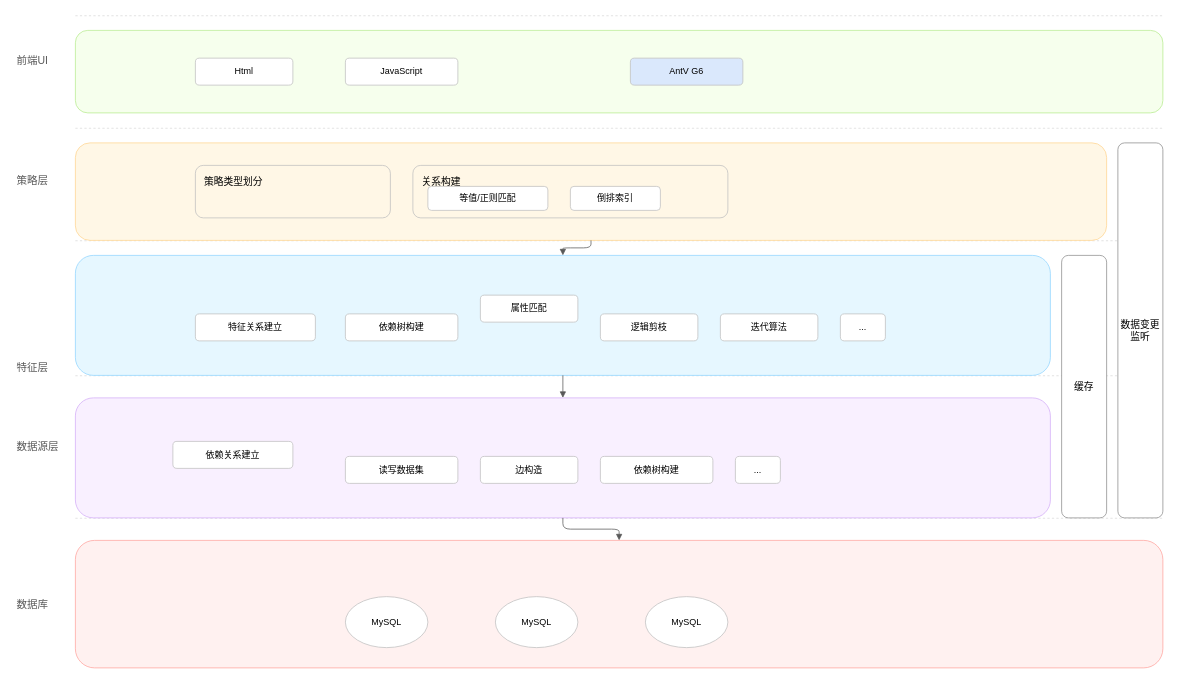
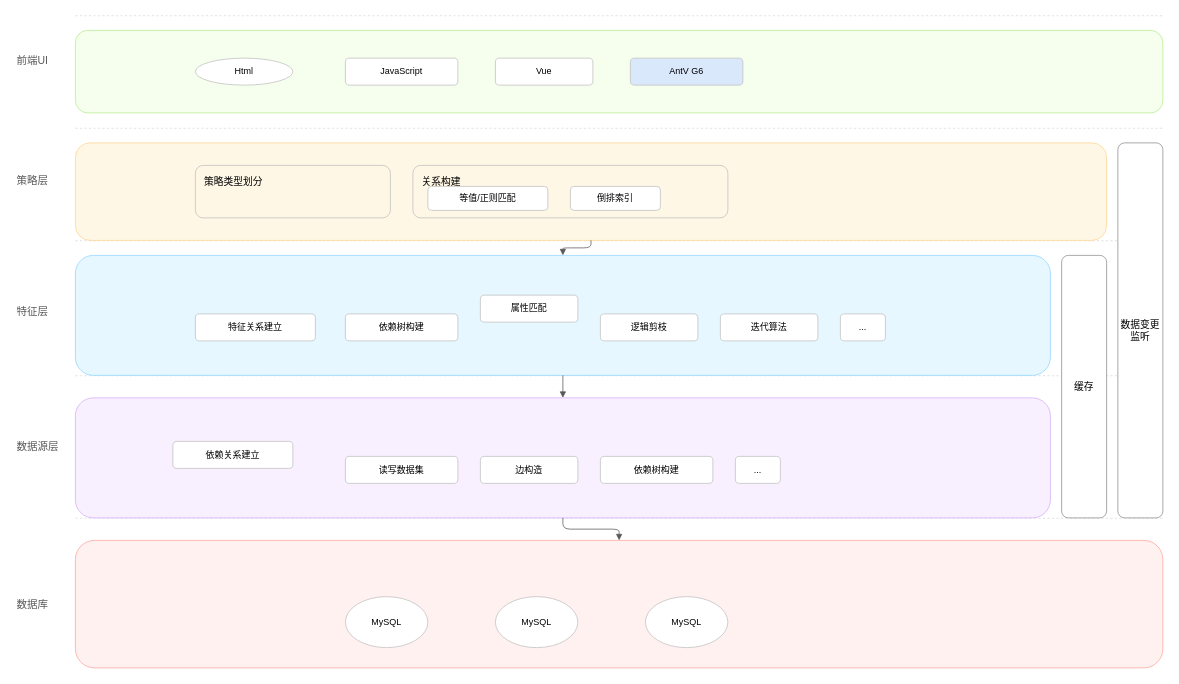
(244, 72) -> (244, 72)
none -> (544, 72)
(42, 368) -> (42, 312)
